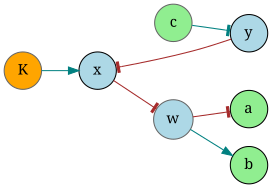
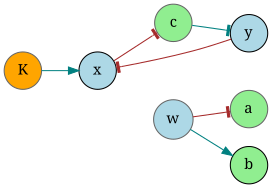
(133, 93) -> (133, 48)
(249, 109) -> (249, 109)
